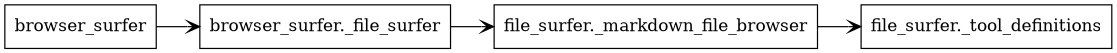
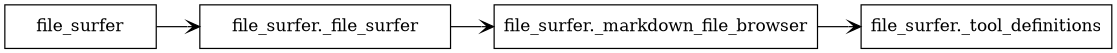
(81, 27) -> (81, 27)
(325, 27) -> (325, 27)
